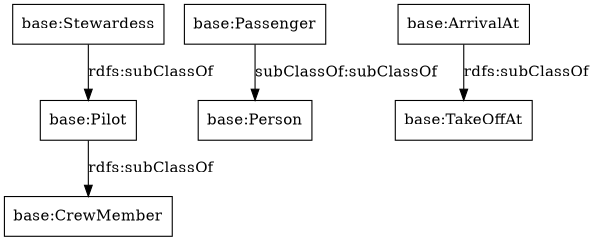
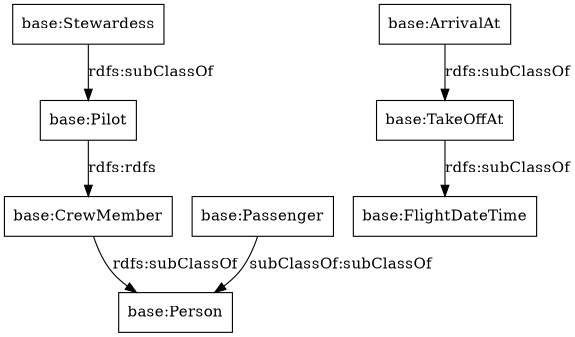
(151, 168) -> (123, 168)
none -> (445, 216)
none -> (106, 264)
